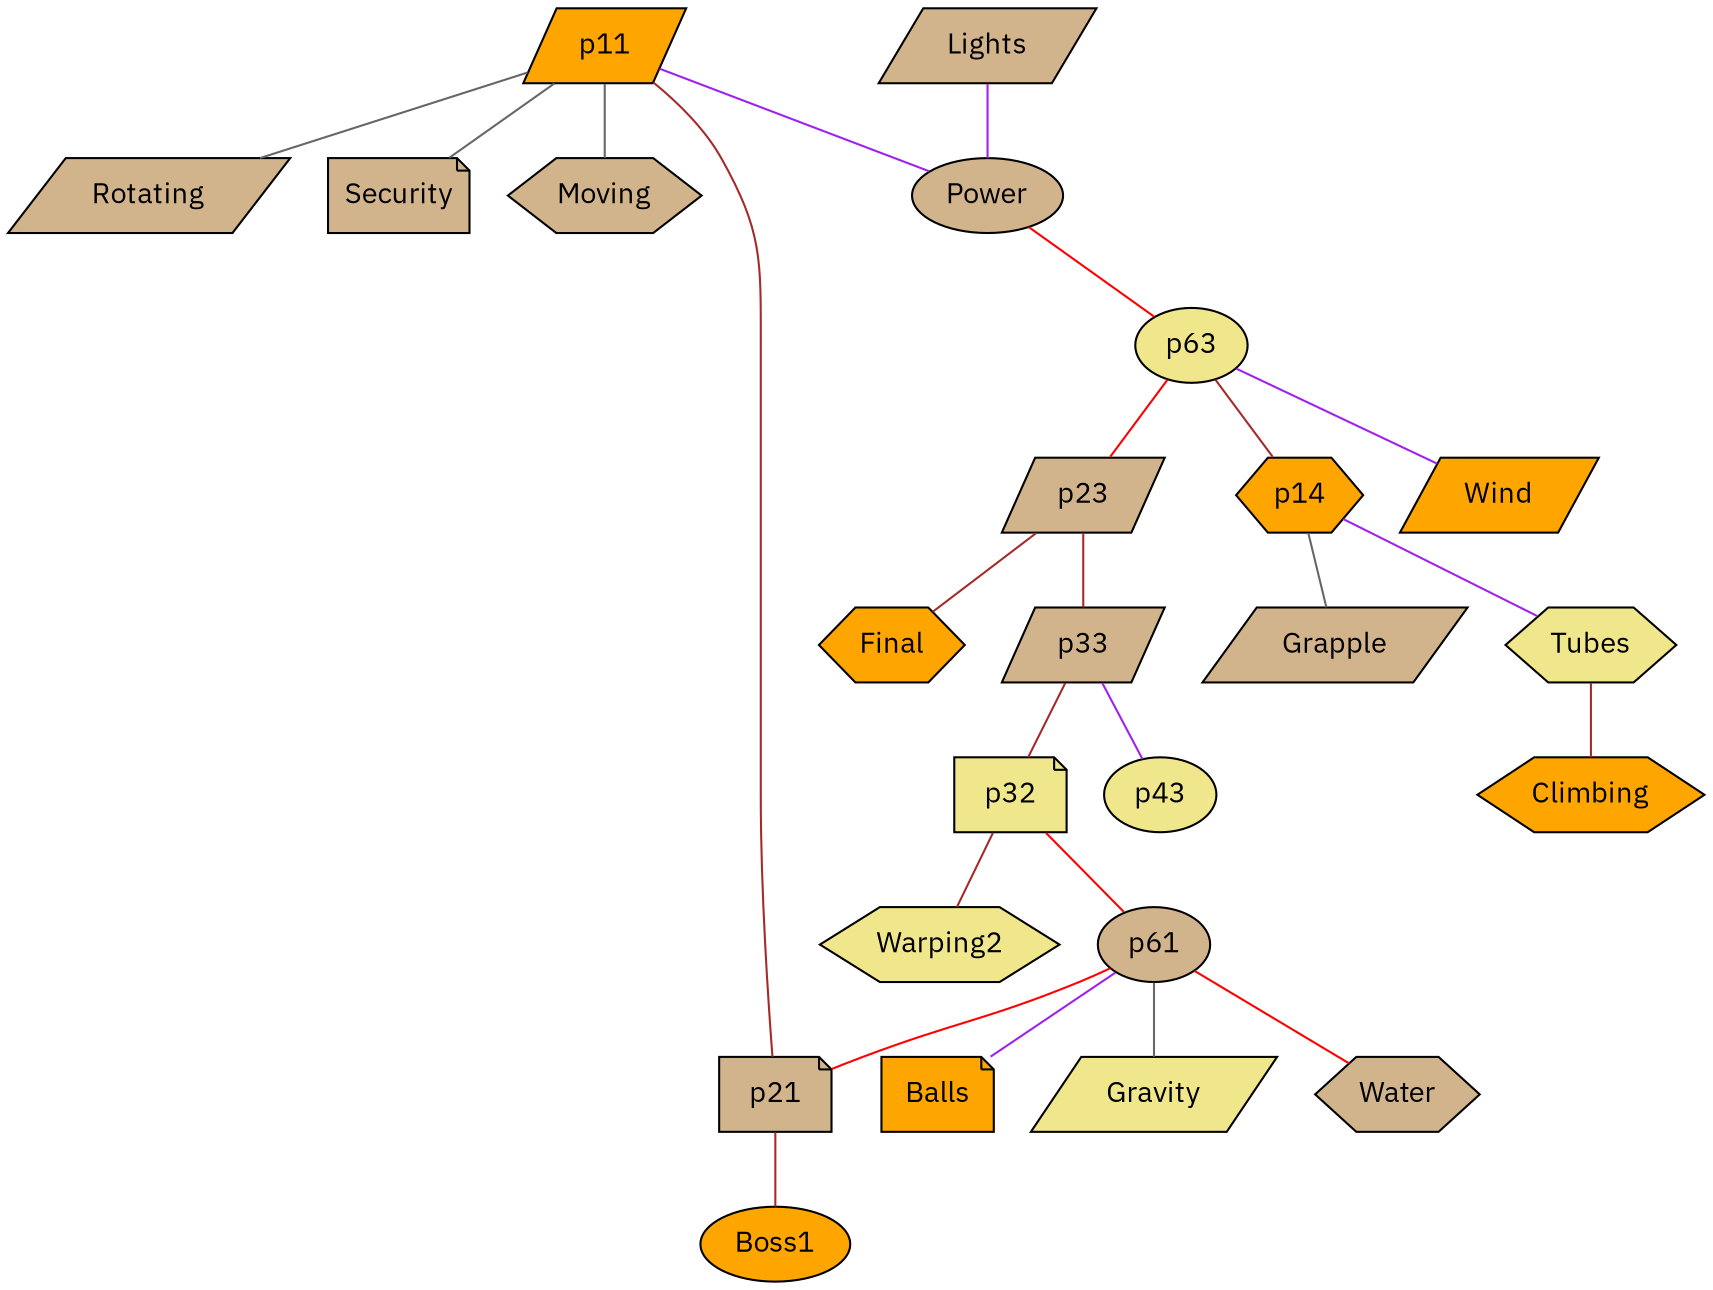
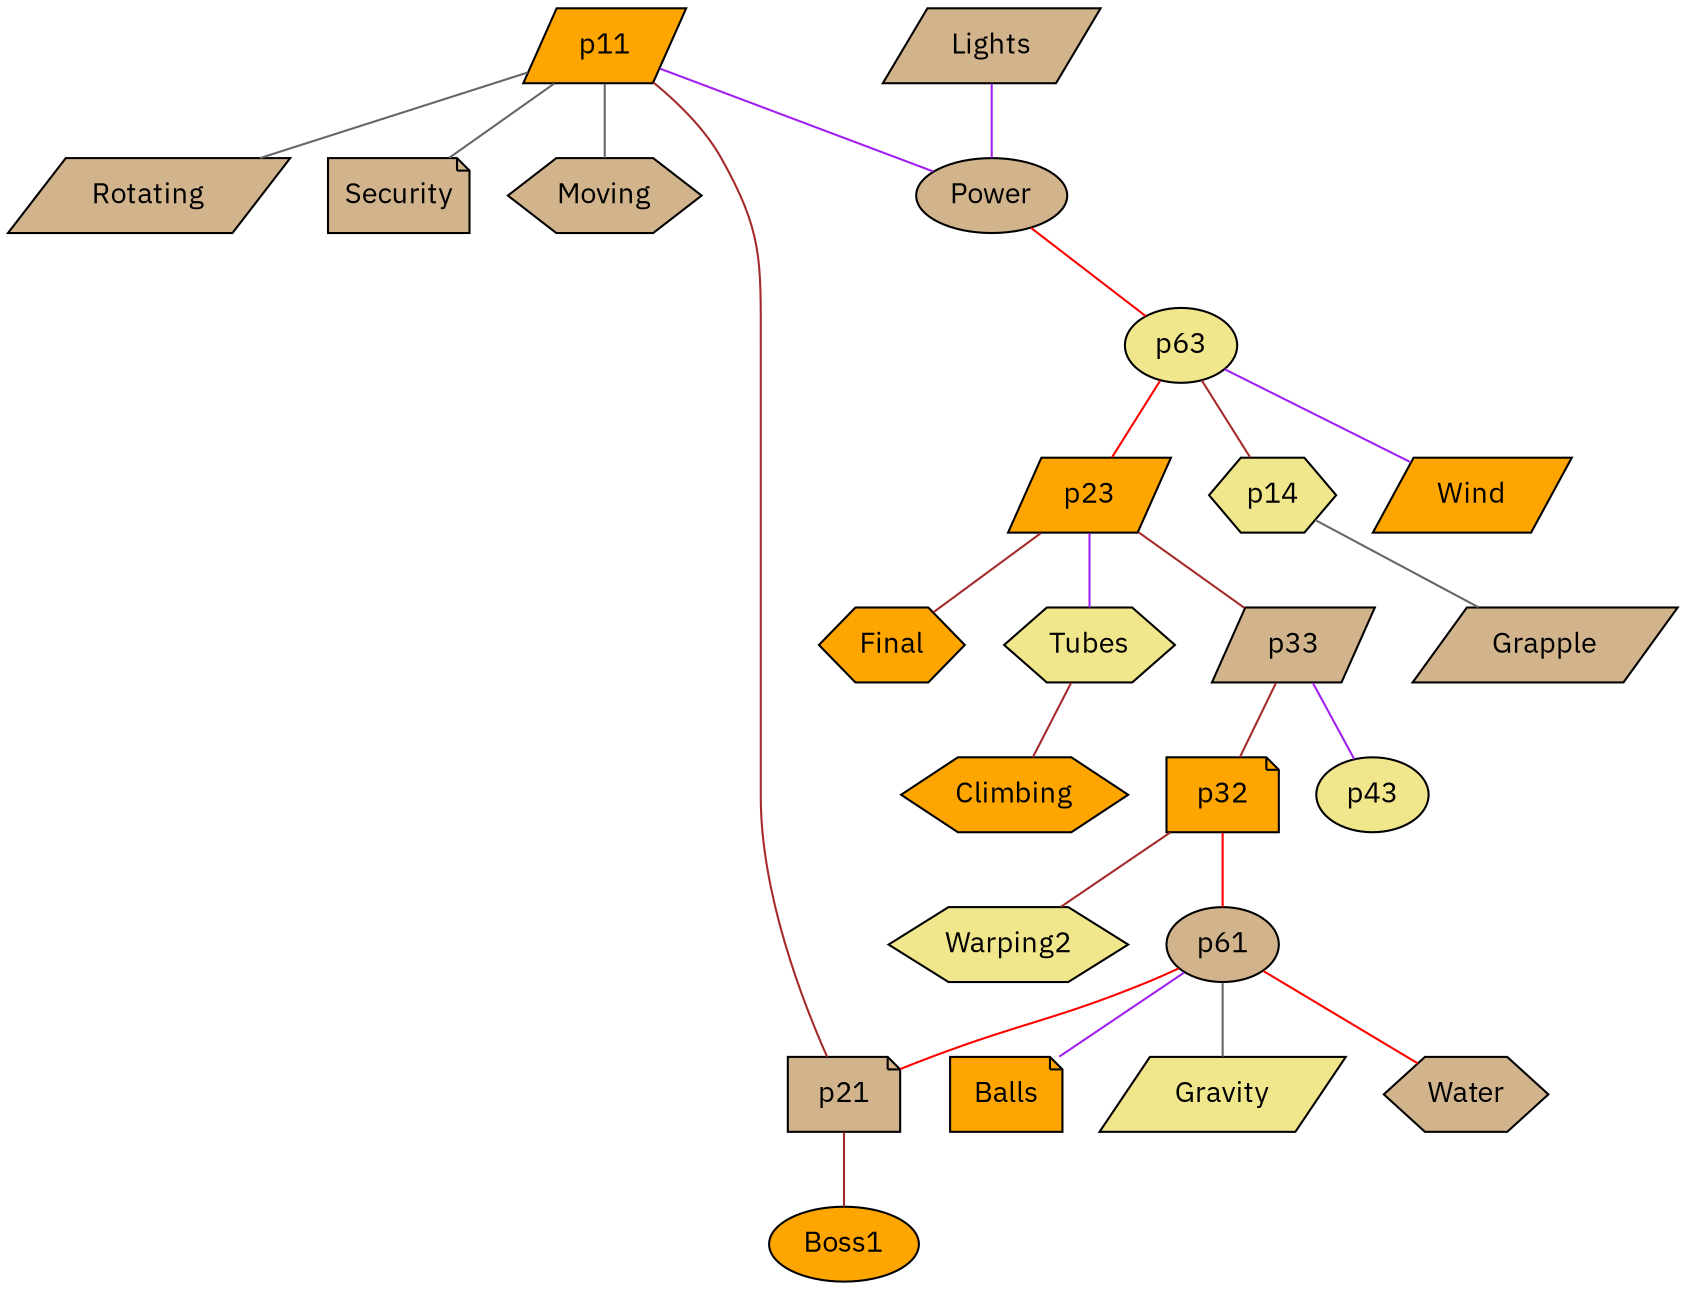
(1083, 495) -> (1090, 495)
(1300, 495) -> (1273, 495)
(1440, 568) -> (1090, 570)
(1010, 795) -> (1223, 795)
